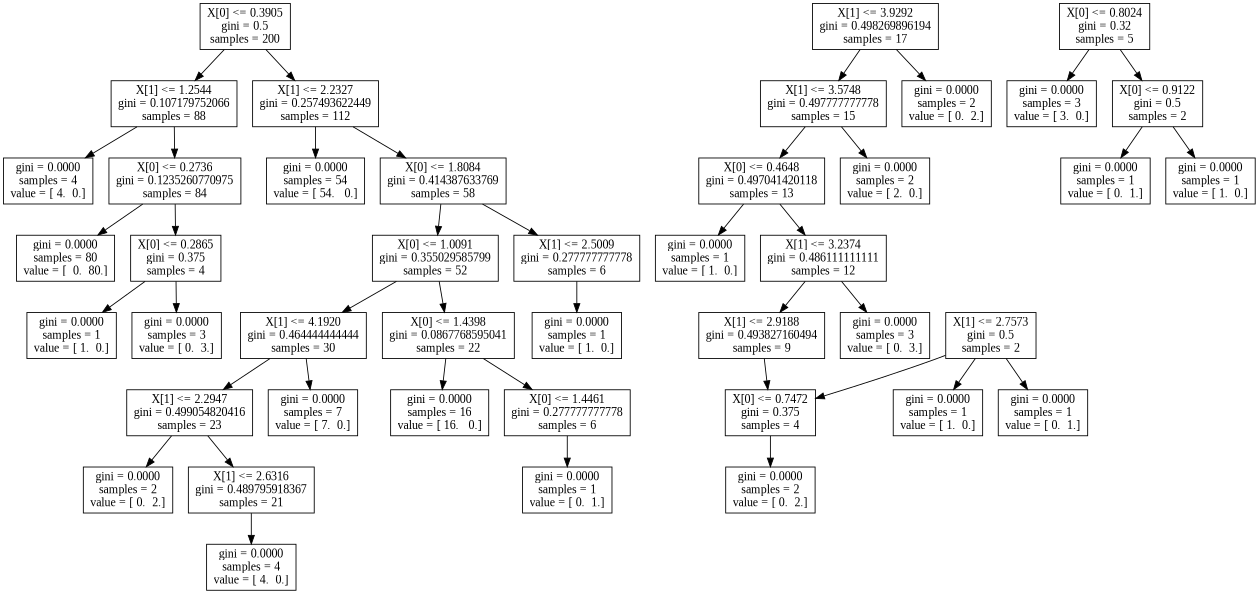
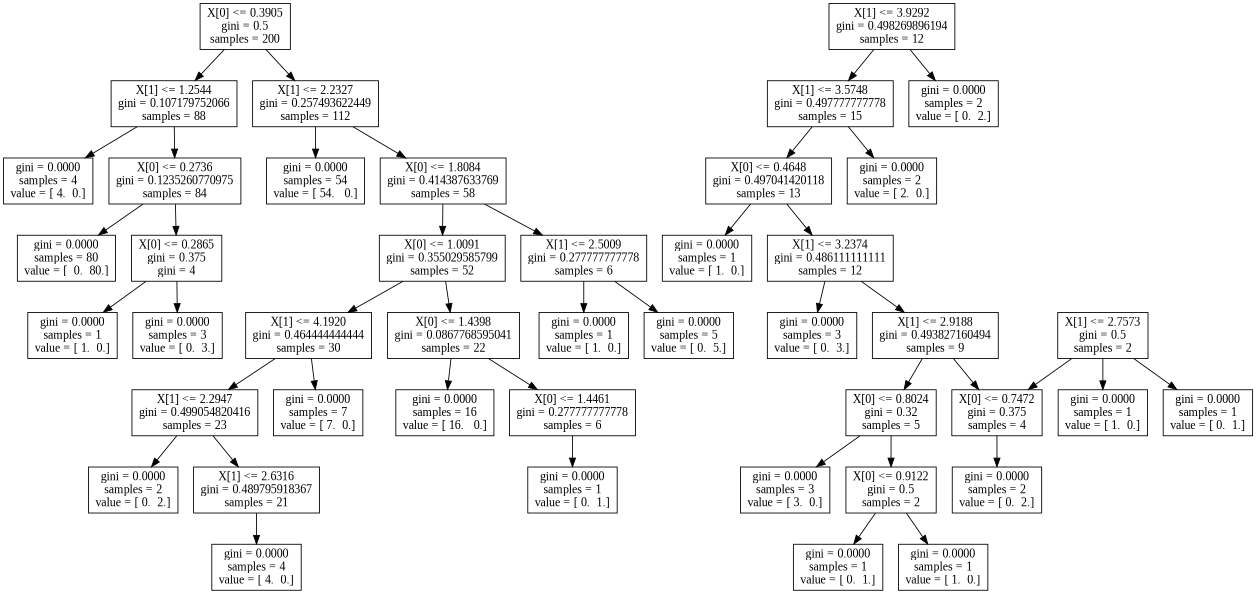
(875, 26) -> (892, 26)
(176, 258) -> (177, 258)
none -> (689, 336)
none -> (915, 370)
